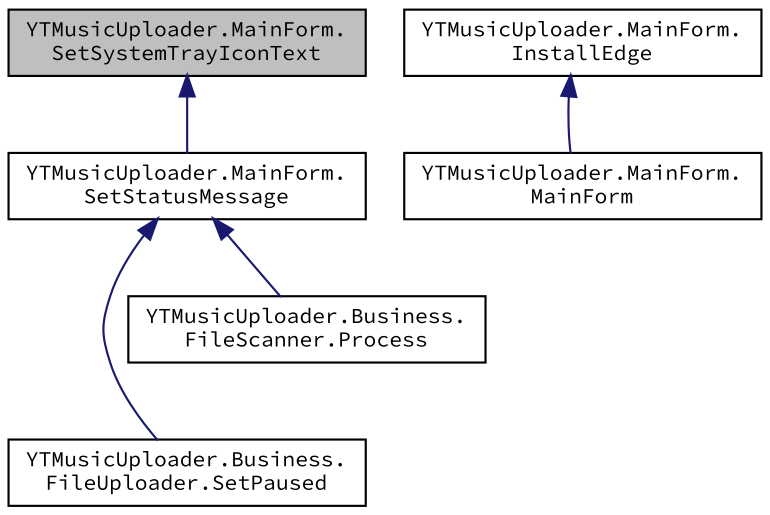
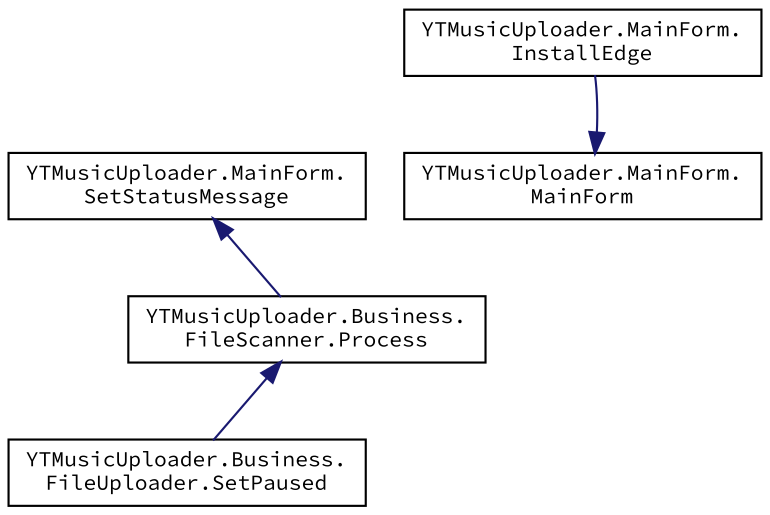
(187, 43) -> none
(569, 125) -> (597, 104)
(104, 340) -> (240, 409)
